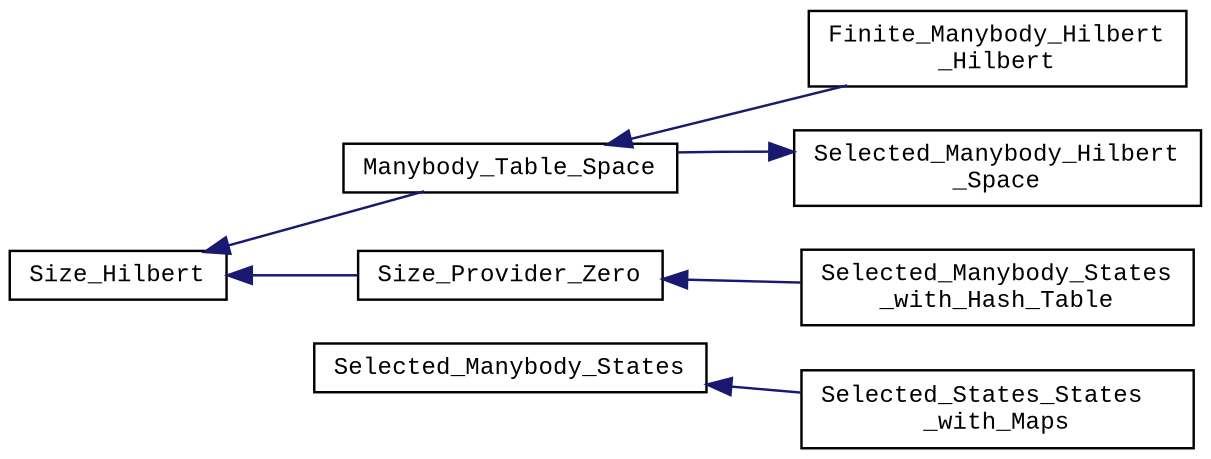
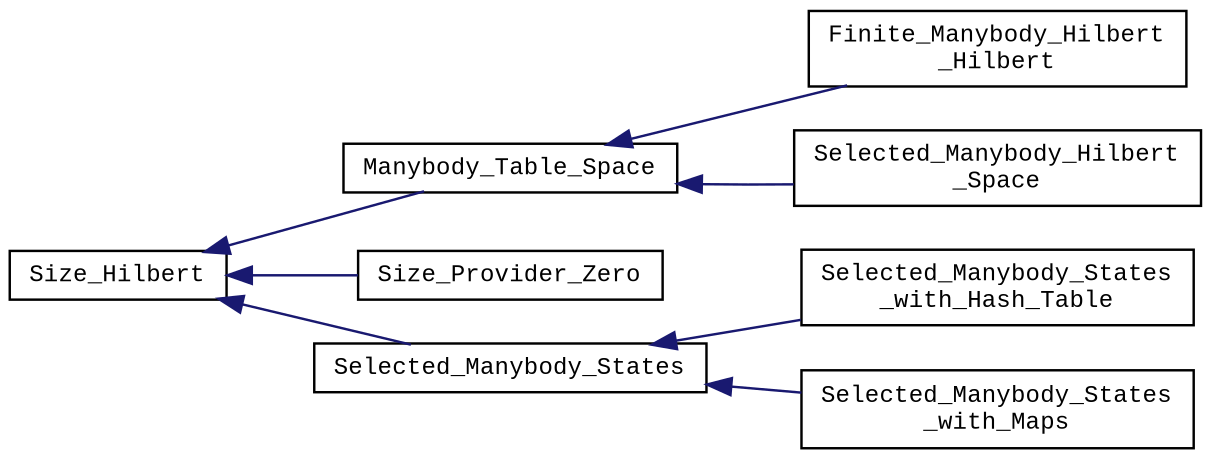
(723, 152) -> (748, 185)
(744, 281) -> (738, 330)
none -> (327, 325)
(998, 409) -> (998, 409)
